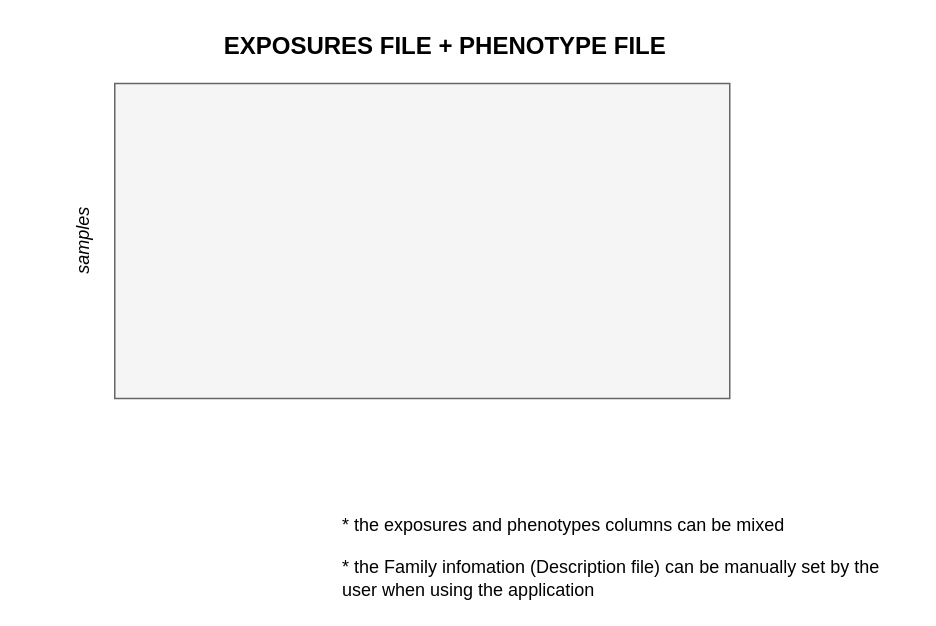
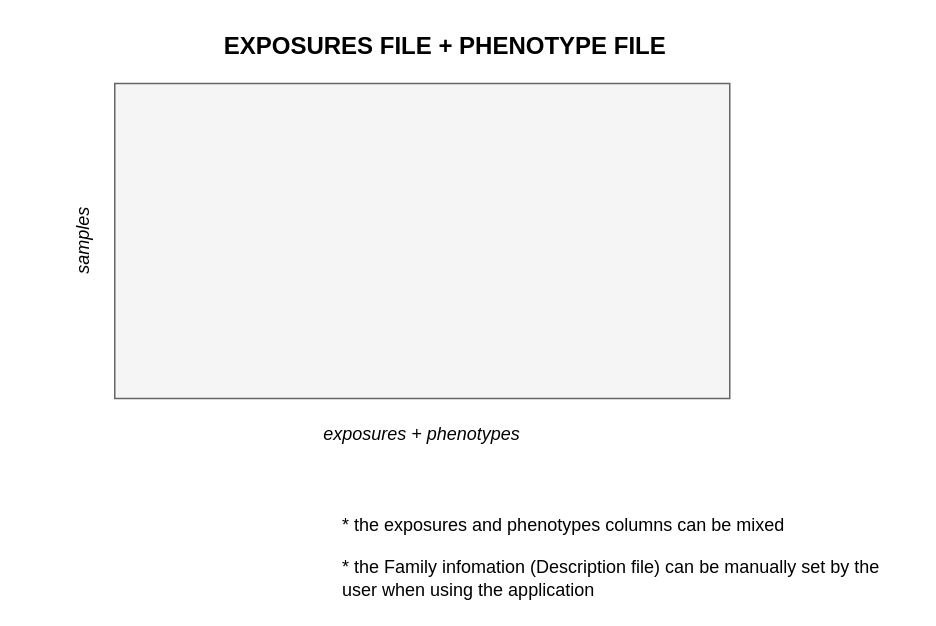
none -> (422, 434)
